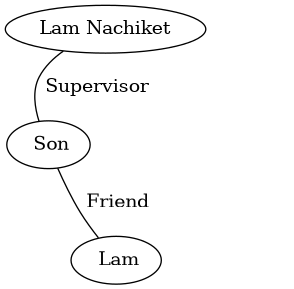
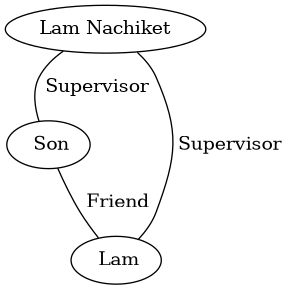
none -> (173, 145)
